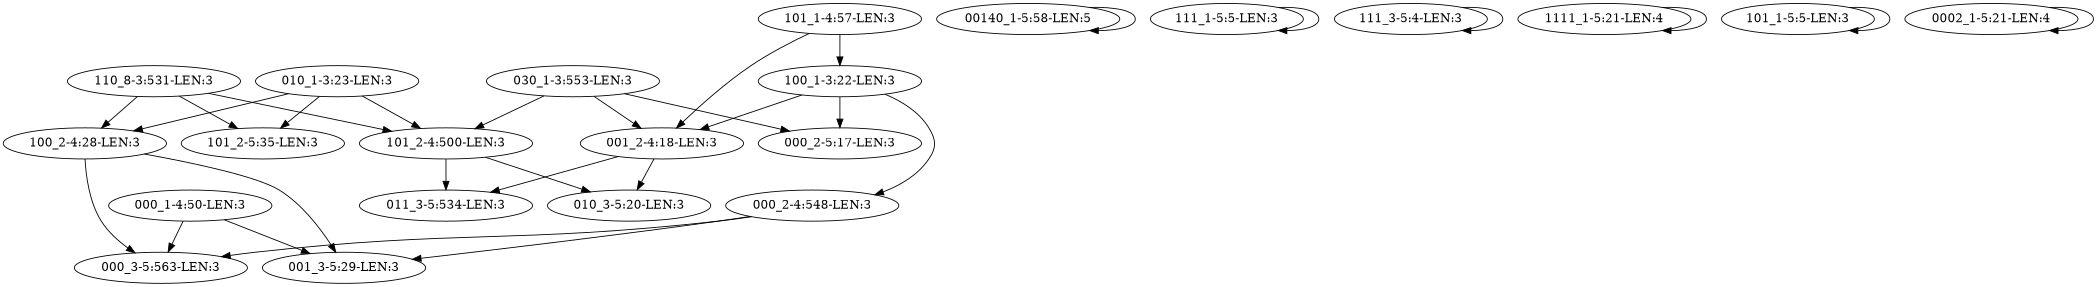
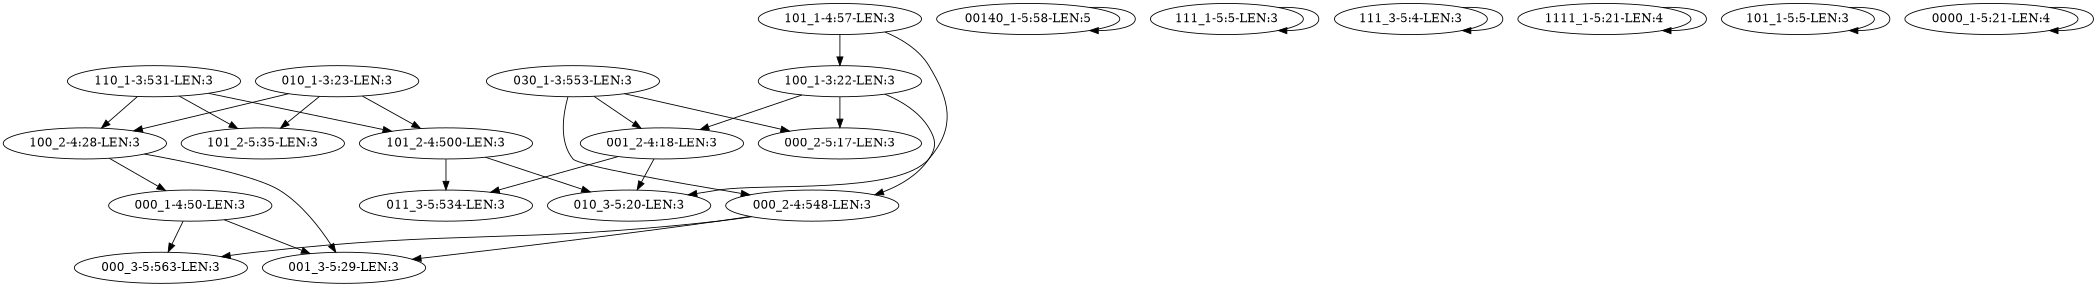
(1991, 19) -> (1991, 19)
(742, 72) -> (894, 177)
(154, 81) -> (154, 81)
(513, 110) -> (625, 173)
(95, 209) -> (134, 172)
